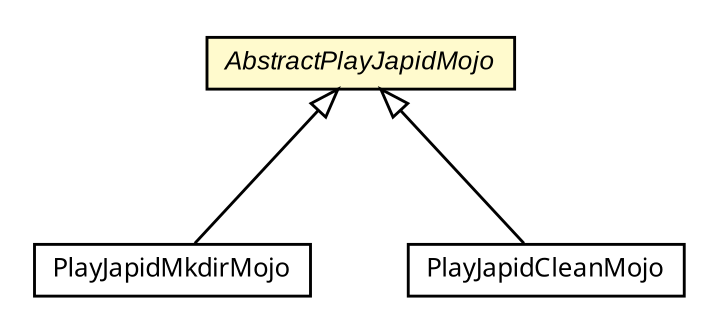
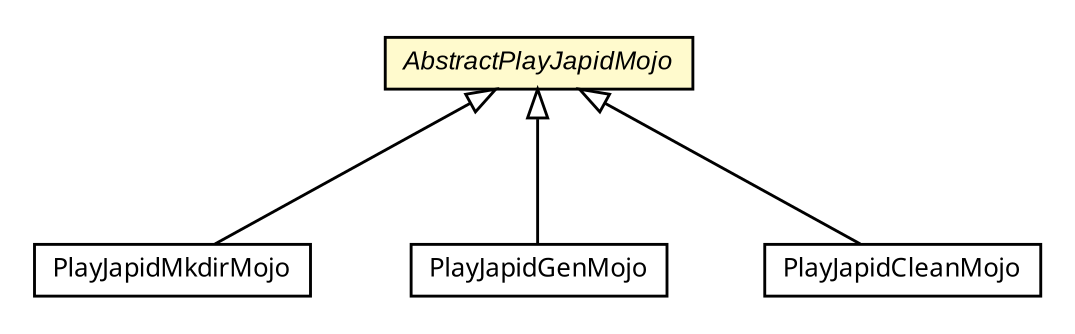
none -> (538, 270)
